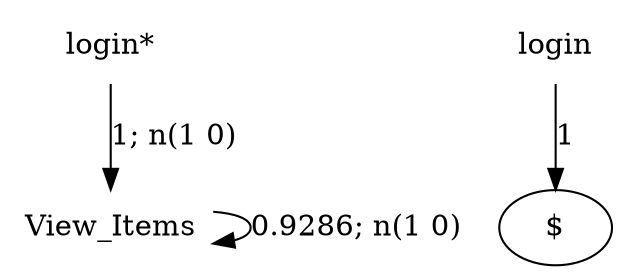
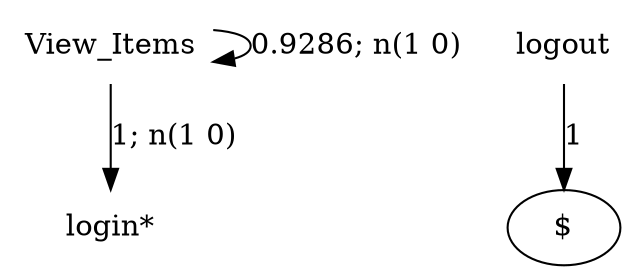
(556, 46) -> (564, 46)
(111, 126) -> (111, 126)
